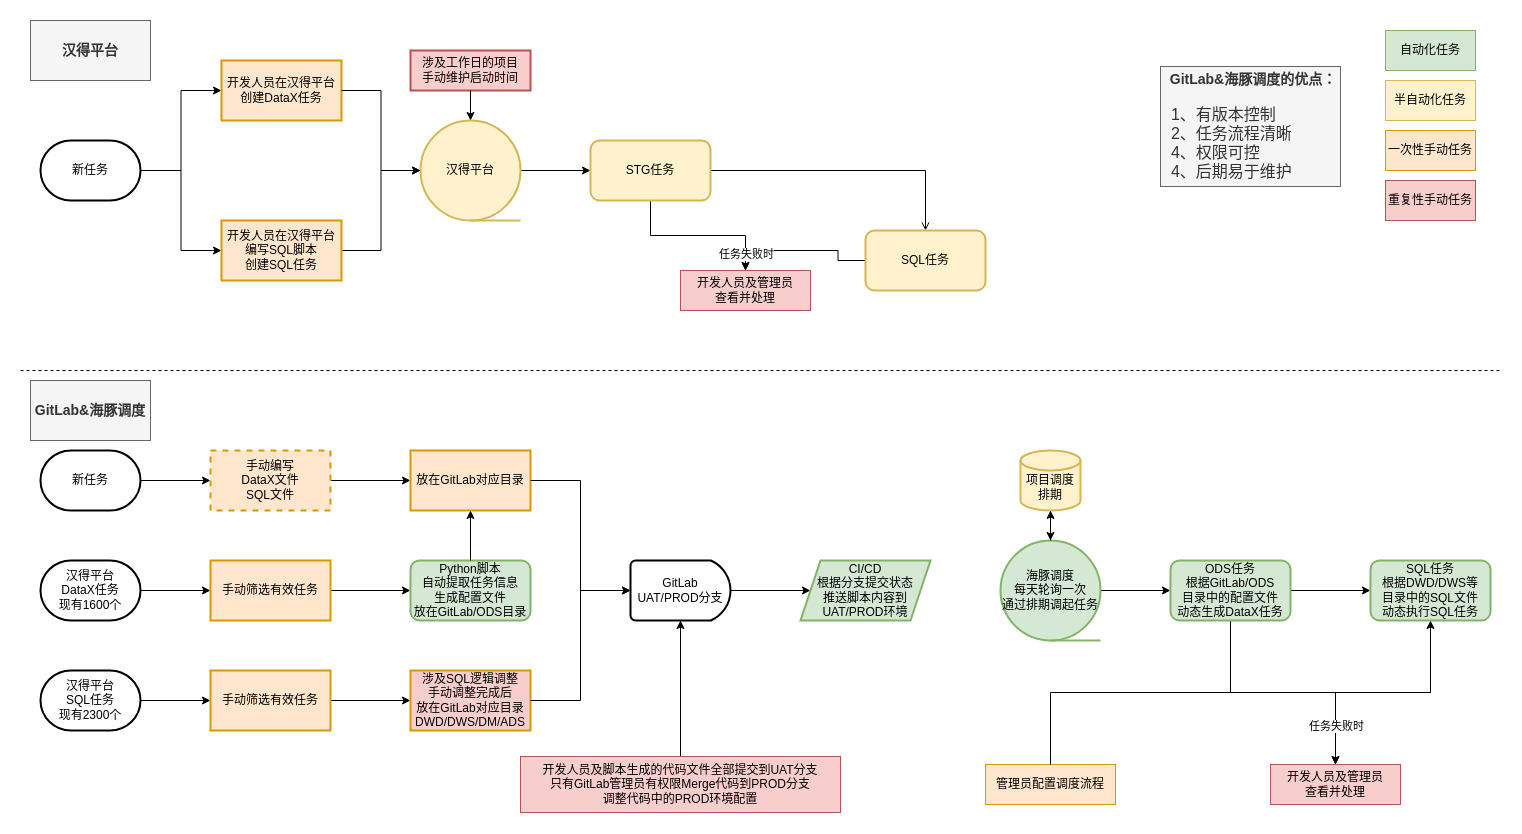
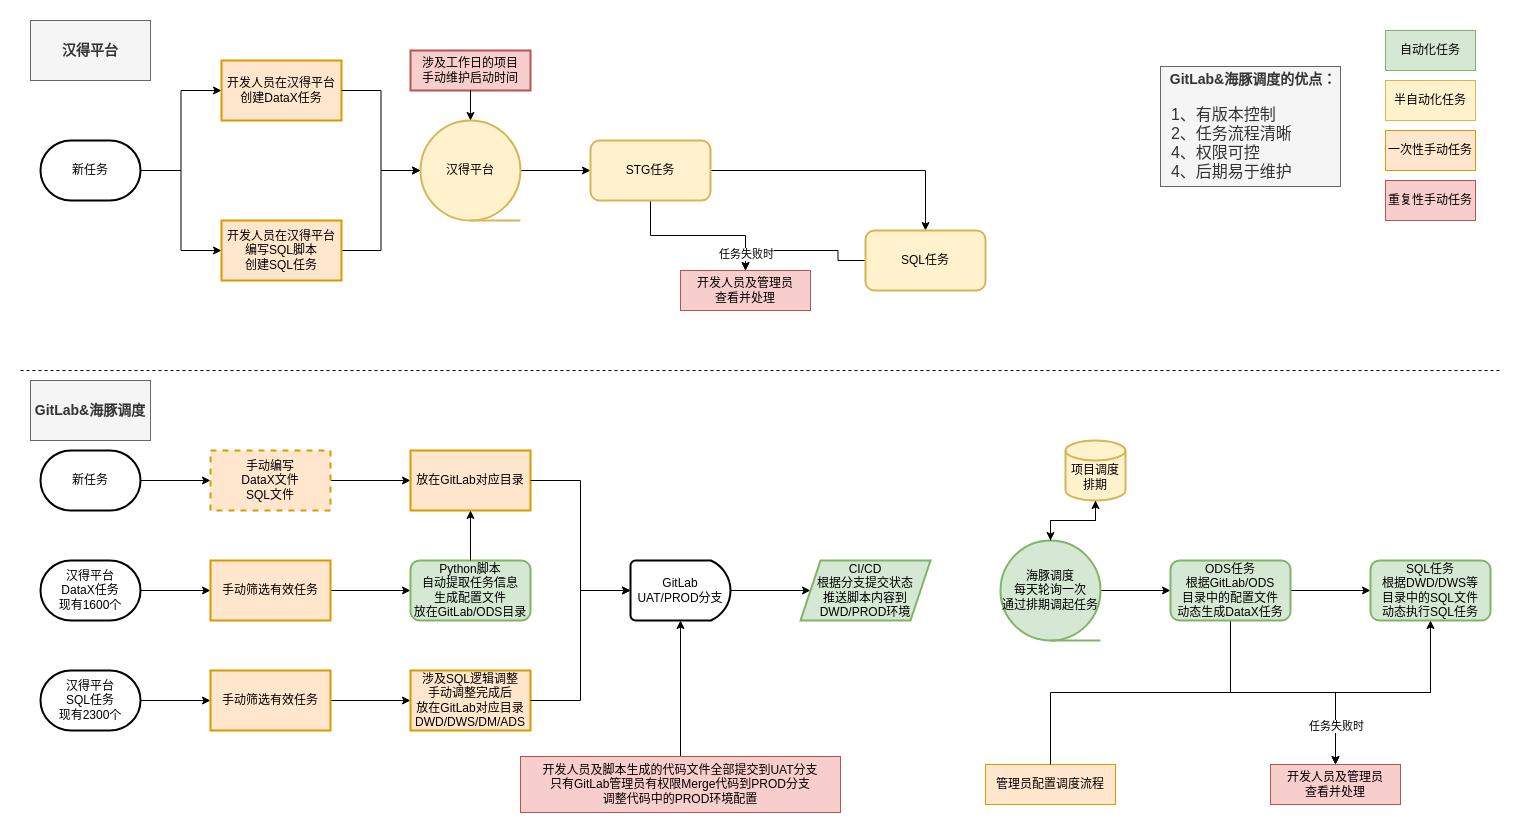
(926, 223) -> (926, 222)
(1051, 481) -> (1096, 471)
(866, 591) -> (866, 591)
(471, 701) -> (471, 701)
